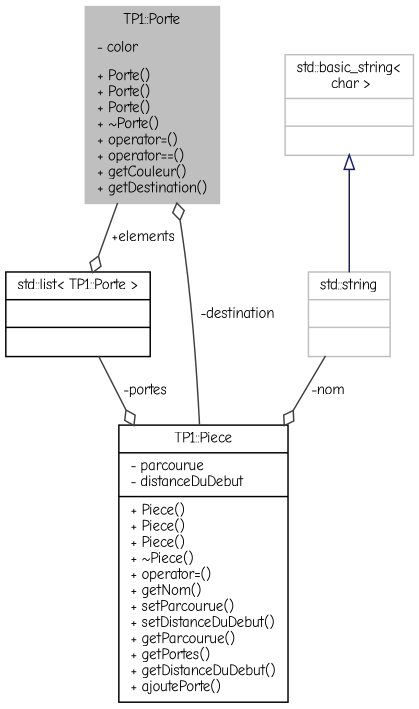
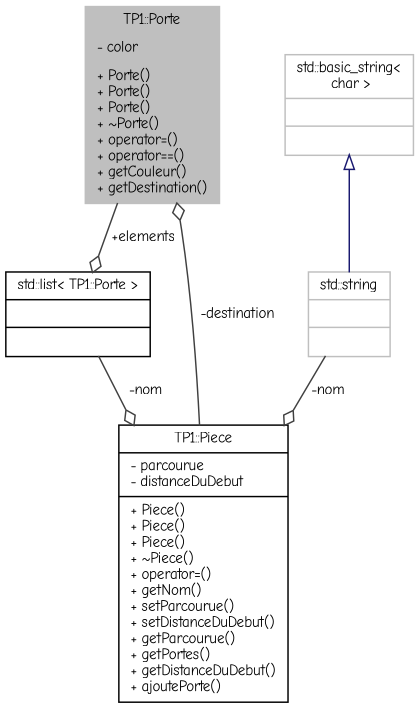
(144, 391) -> (144, 391)
